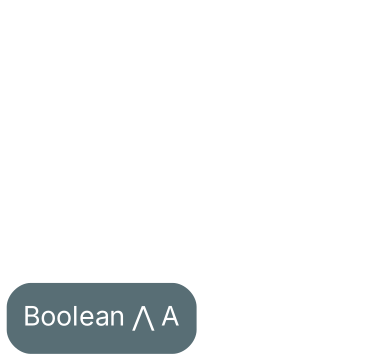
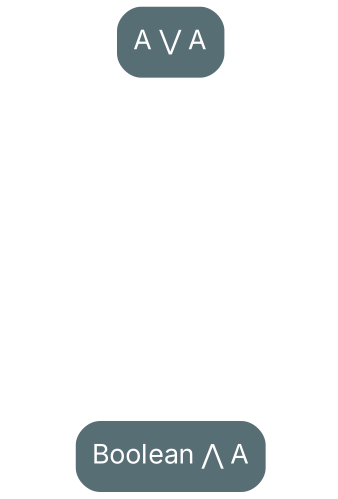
none -> (171, 42)
